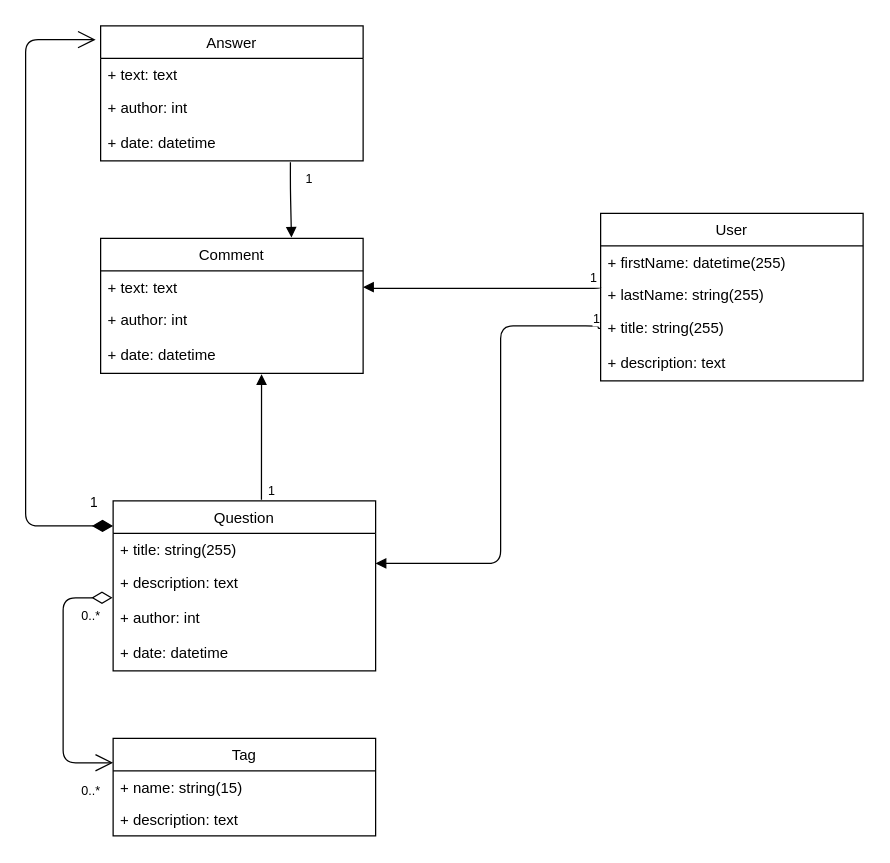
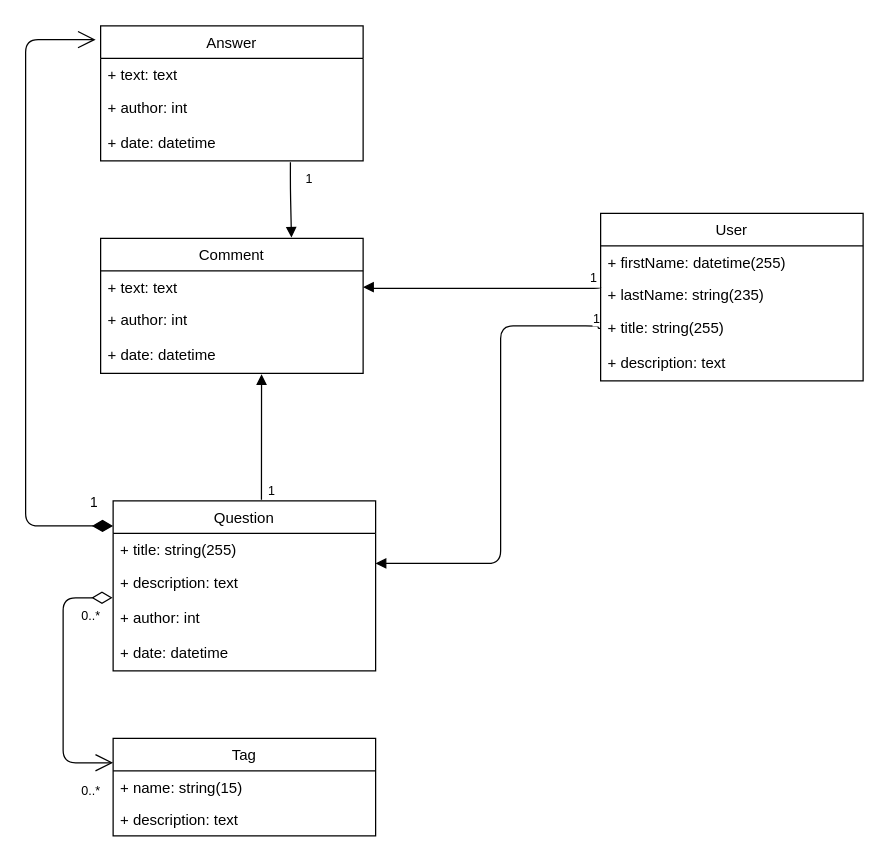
(694, 295) -> (694, 295)
